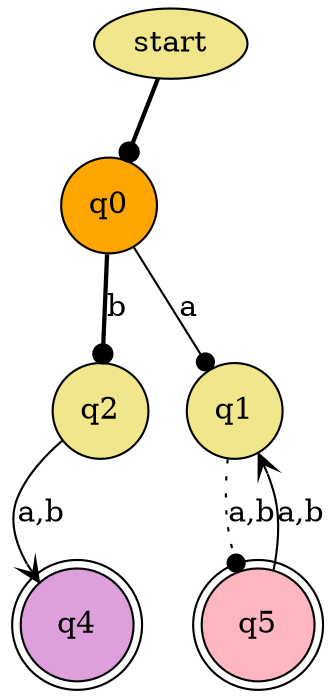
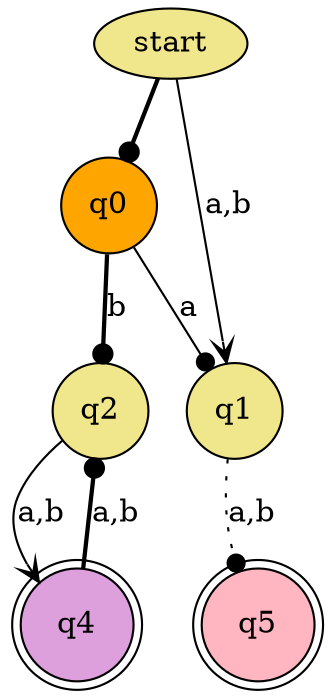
(278, 521) -> (200, 210)
none -> (88, 523)
